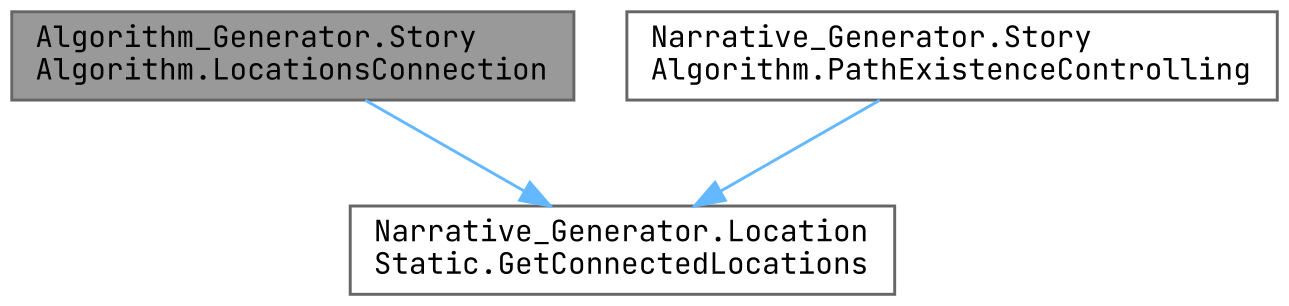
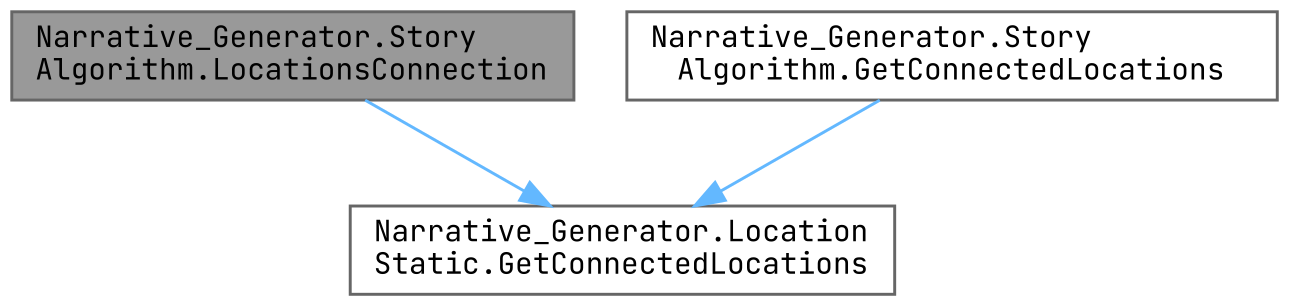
(293, 56) -> (293, 56)
(952, 56) -> (952, 56)
